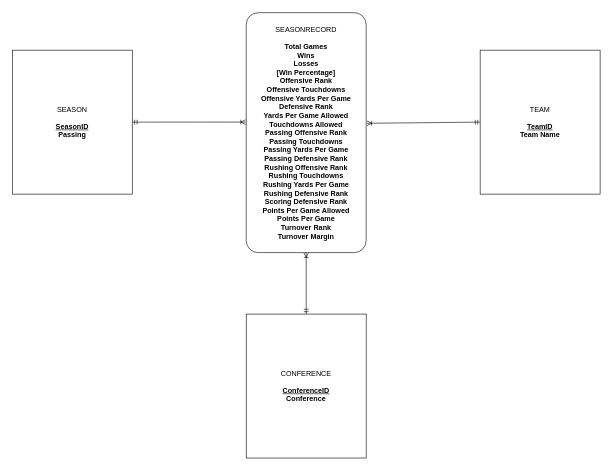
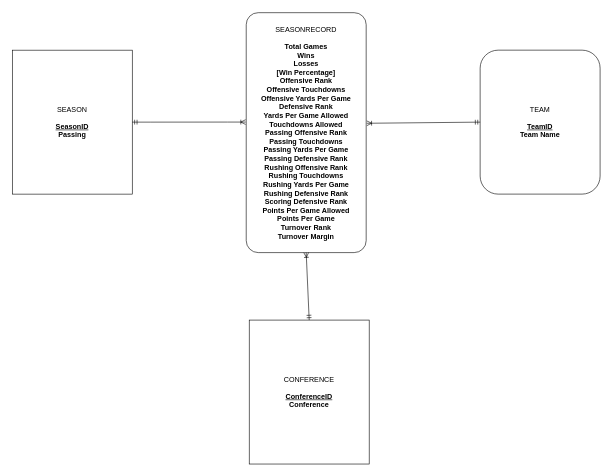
(540, 122) -> (540, 122)
(306, 386) -> (309, 392)
